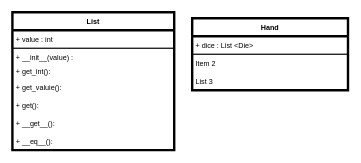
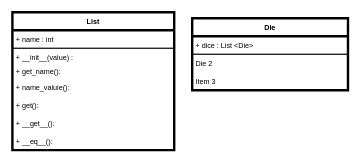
(270, 28) -> (270, 28)
(36, 40) -> (35, 40)
(207, 64) -> (204, 64)
(37, 71) -> (40, 71)
(206, 82) -> (207, 82)
(42, 88) -> (44, 88)
